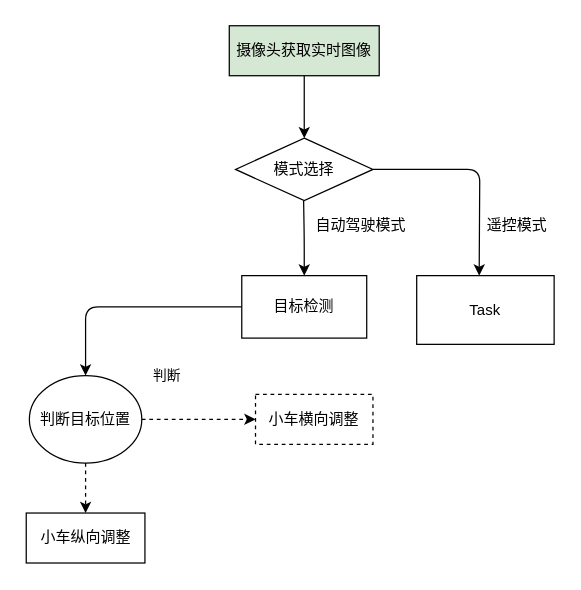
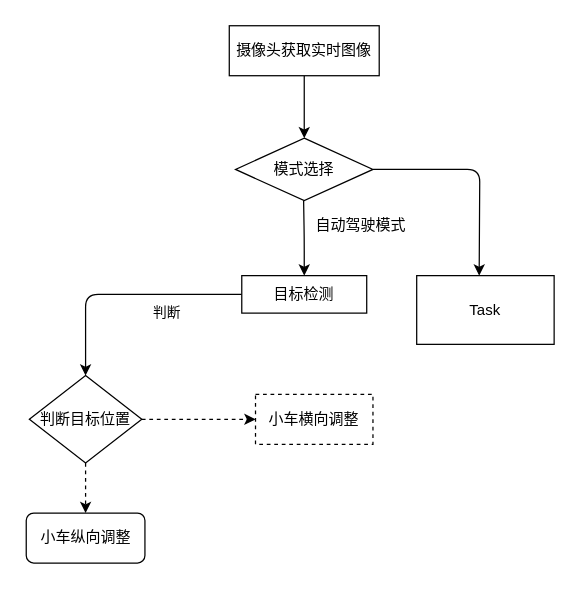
(304, 51) -> (304, 51)
(517, 226) -> none
(304, 307) -> (304, 294)
(167, 376) -> (167, 313)
(86, 419) -> (86, 419)
(86, 538) -> (86, 538)
